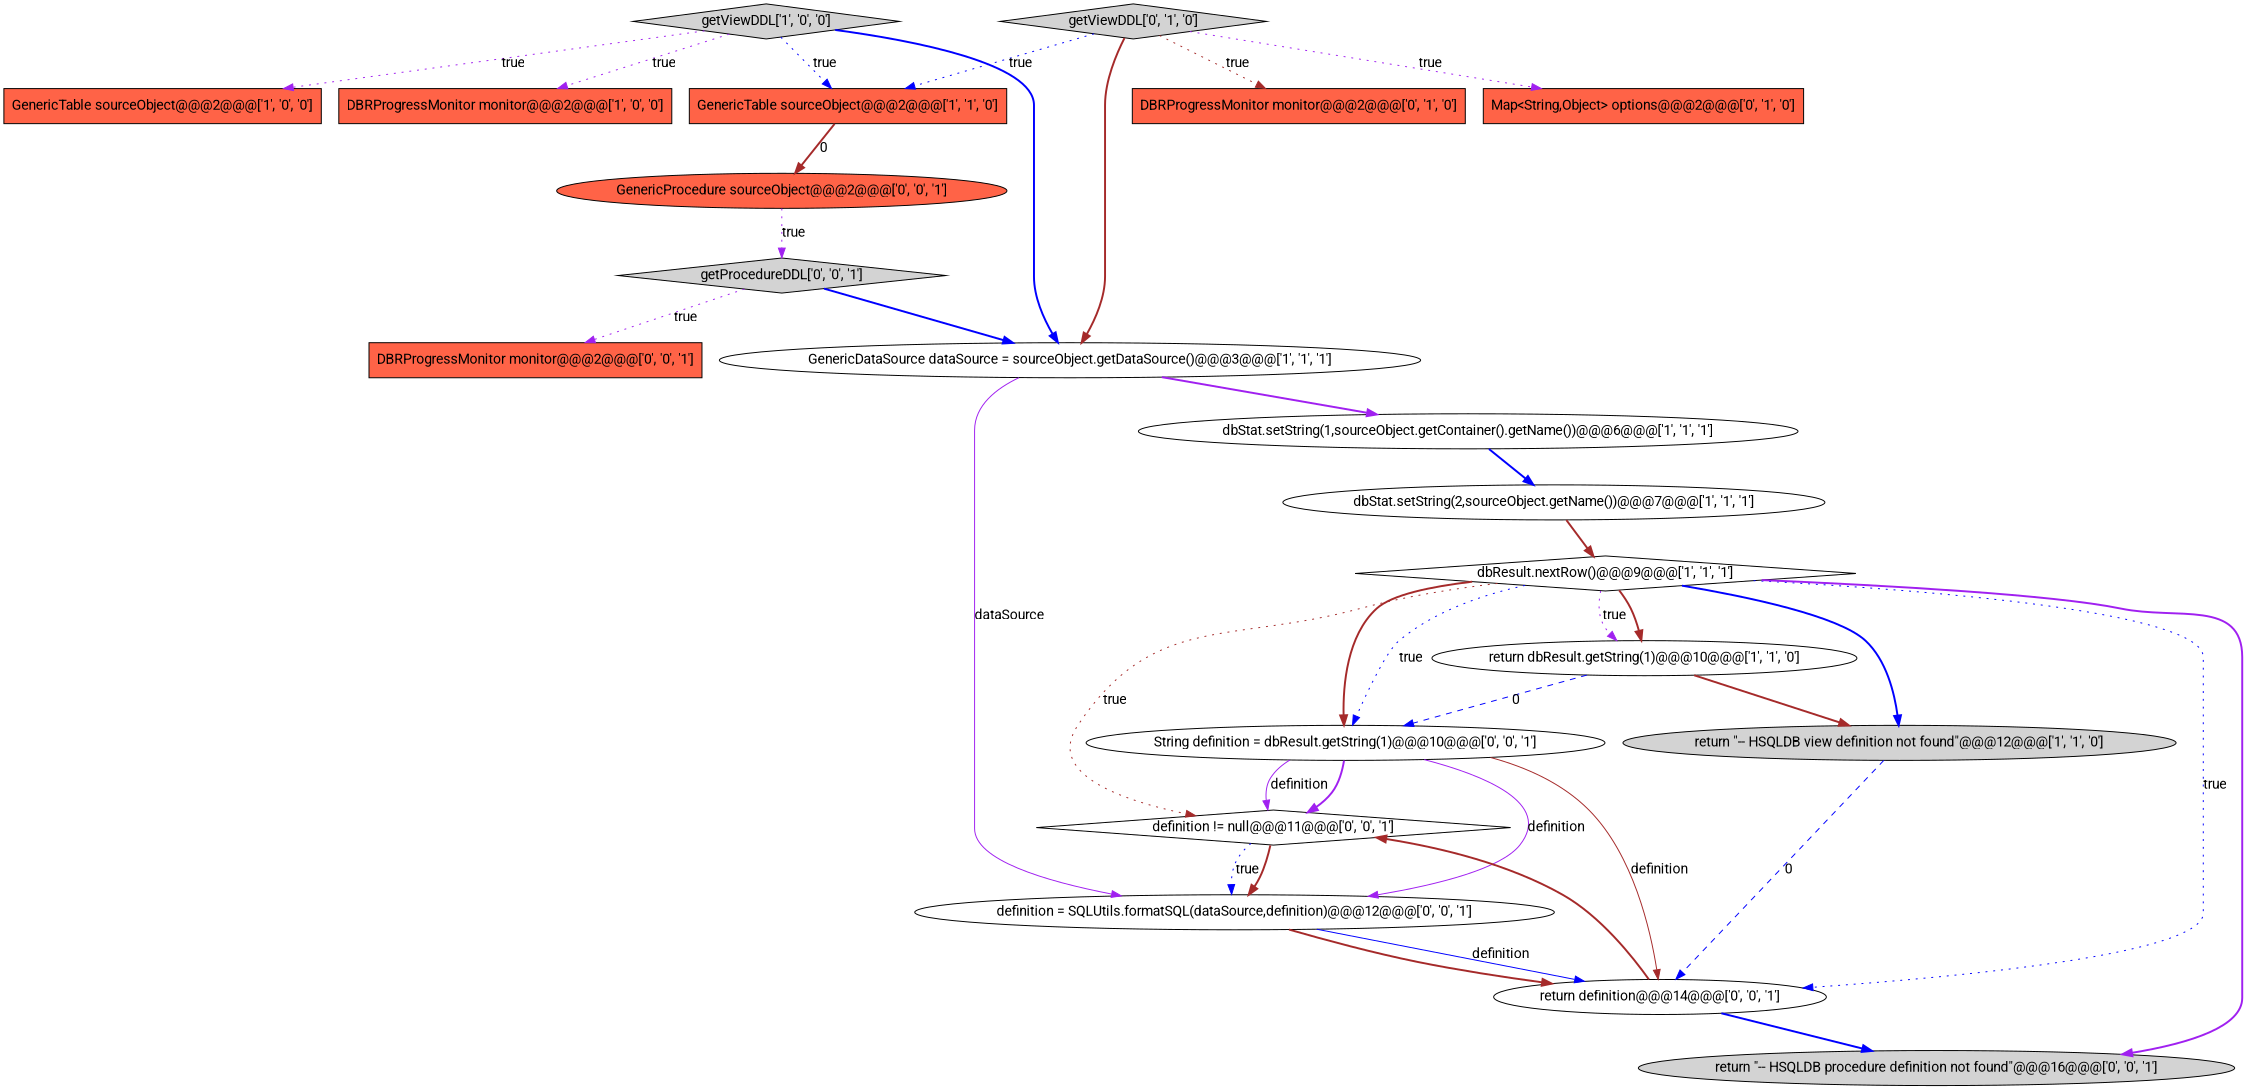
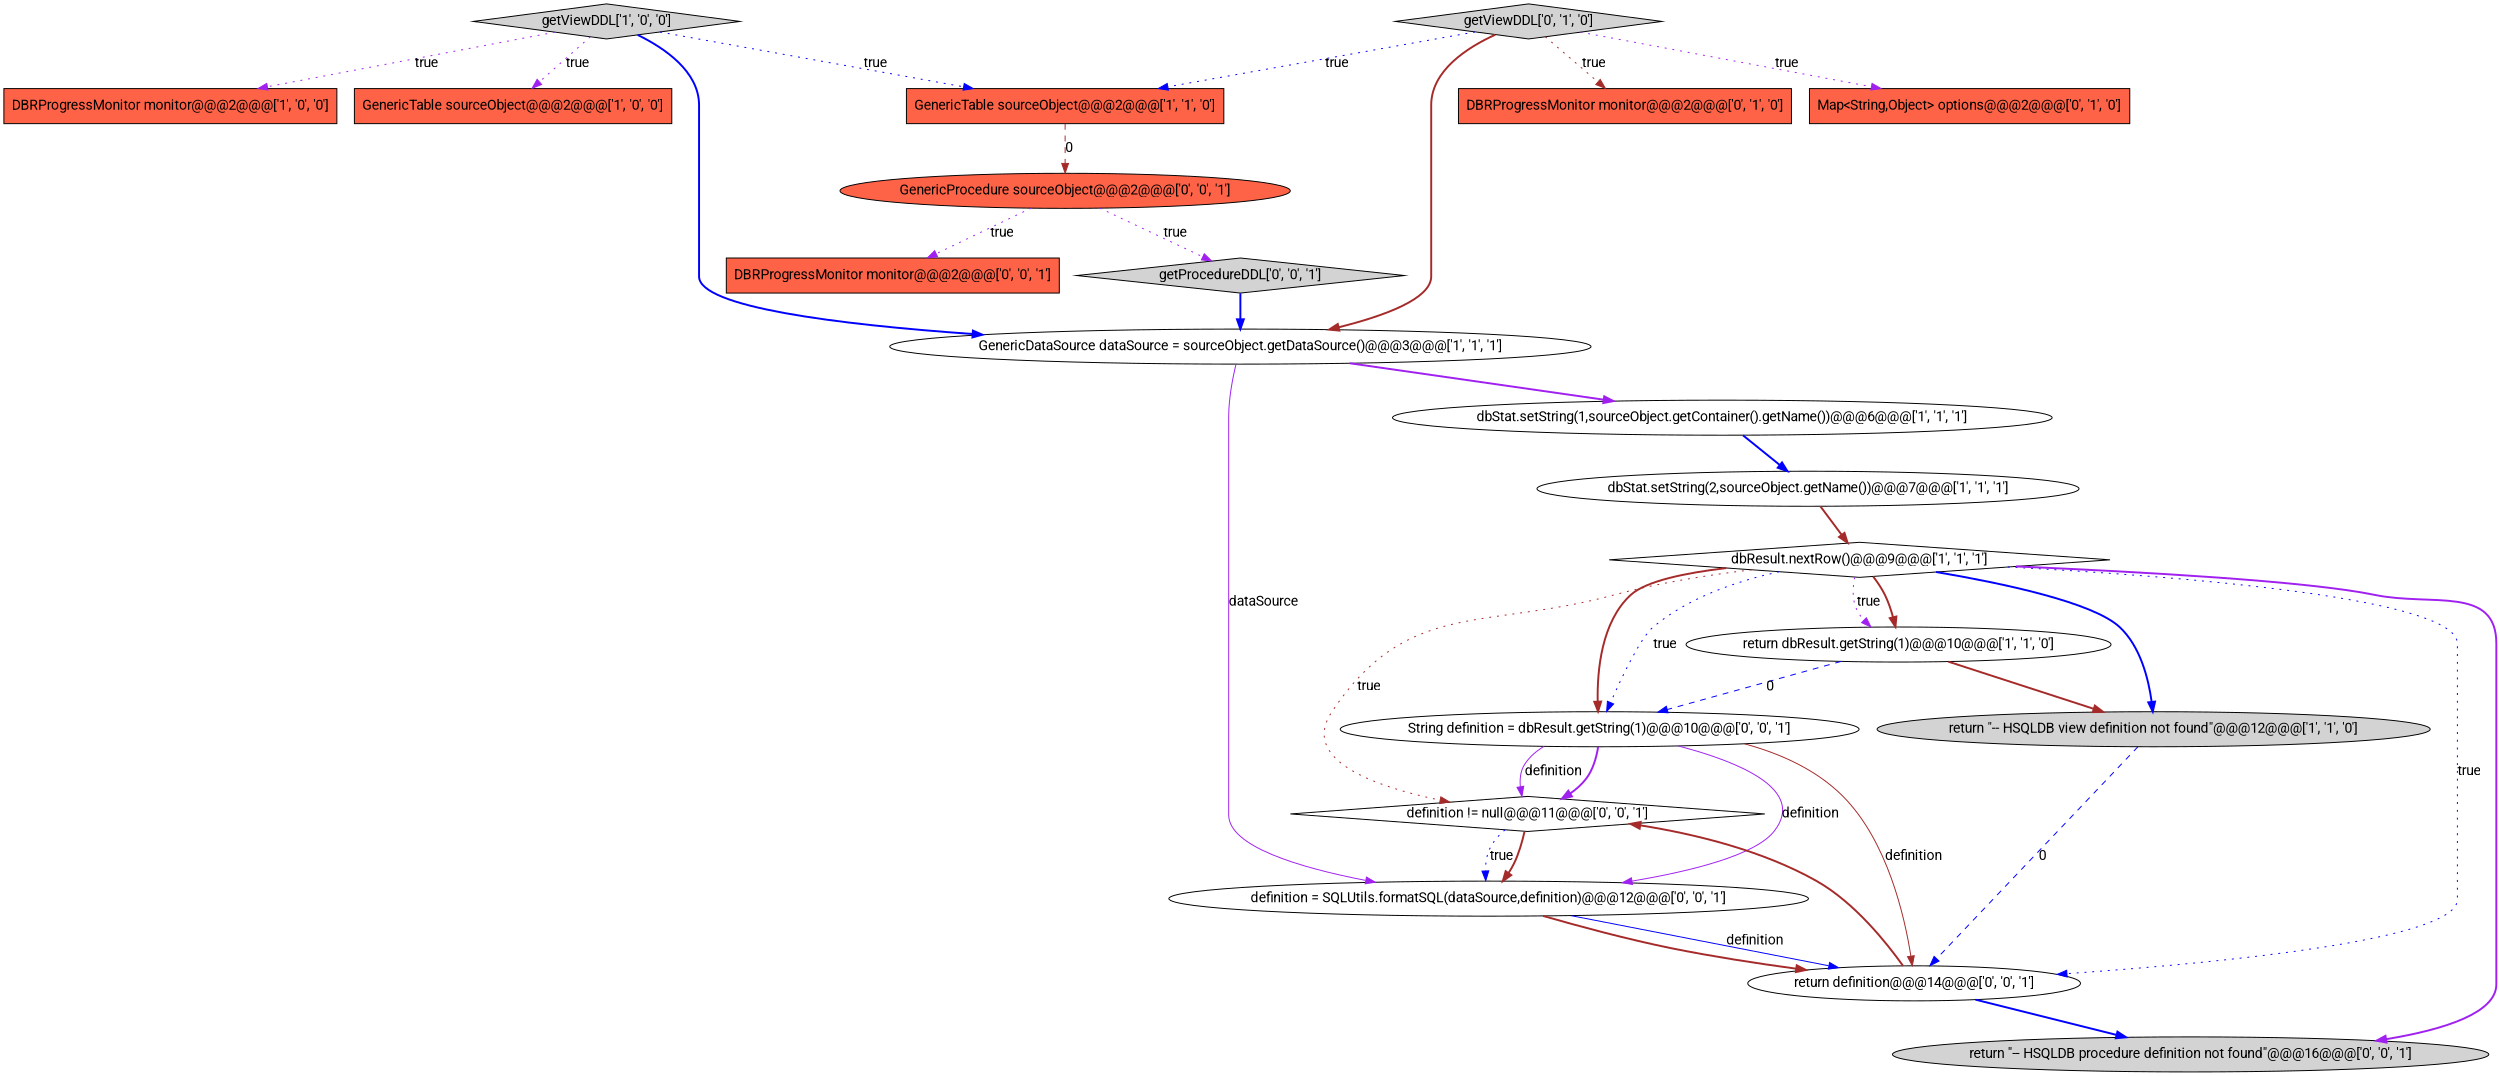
(818, 145) -> (1065, 144)
(669, 314) -> (984, 231)
